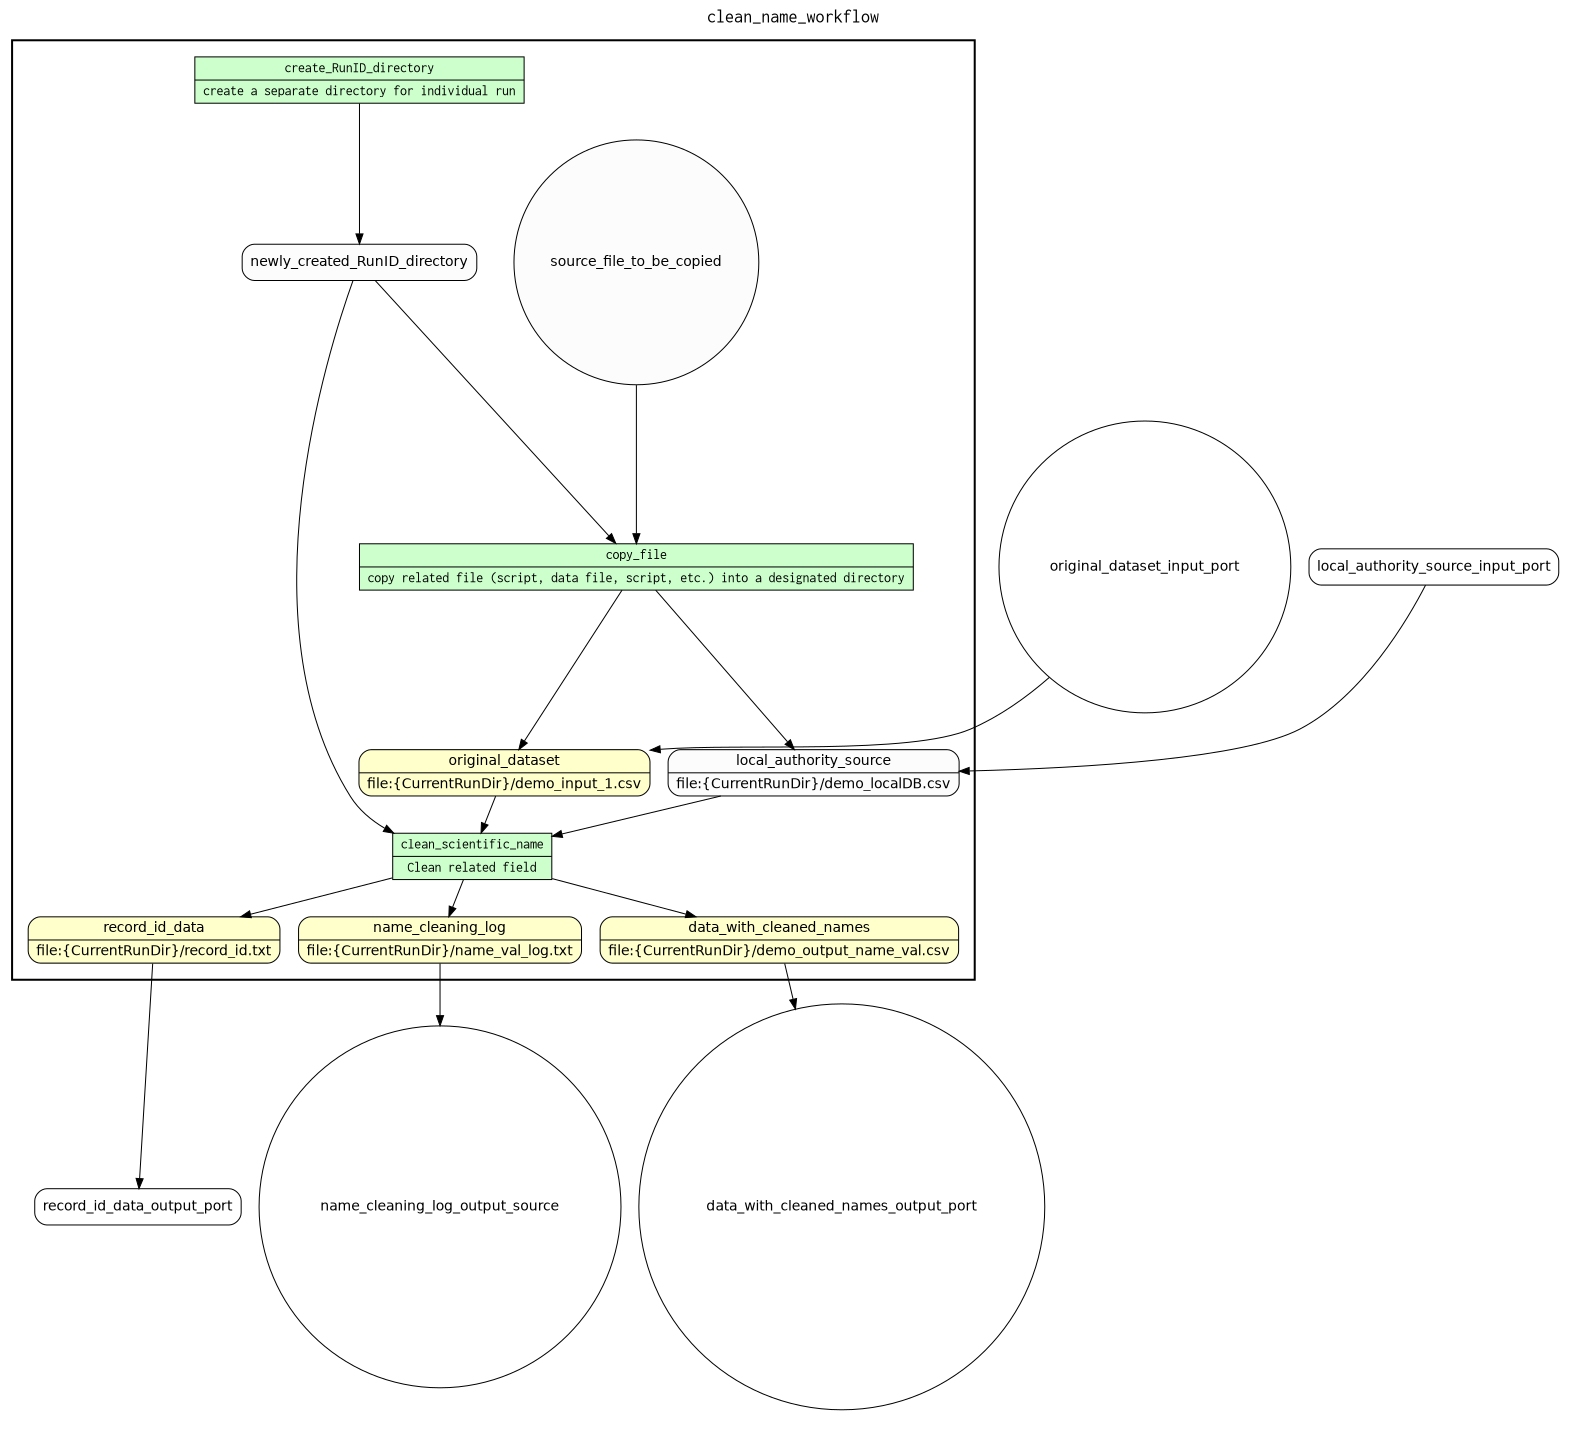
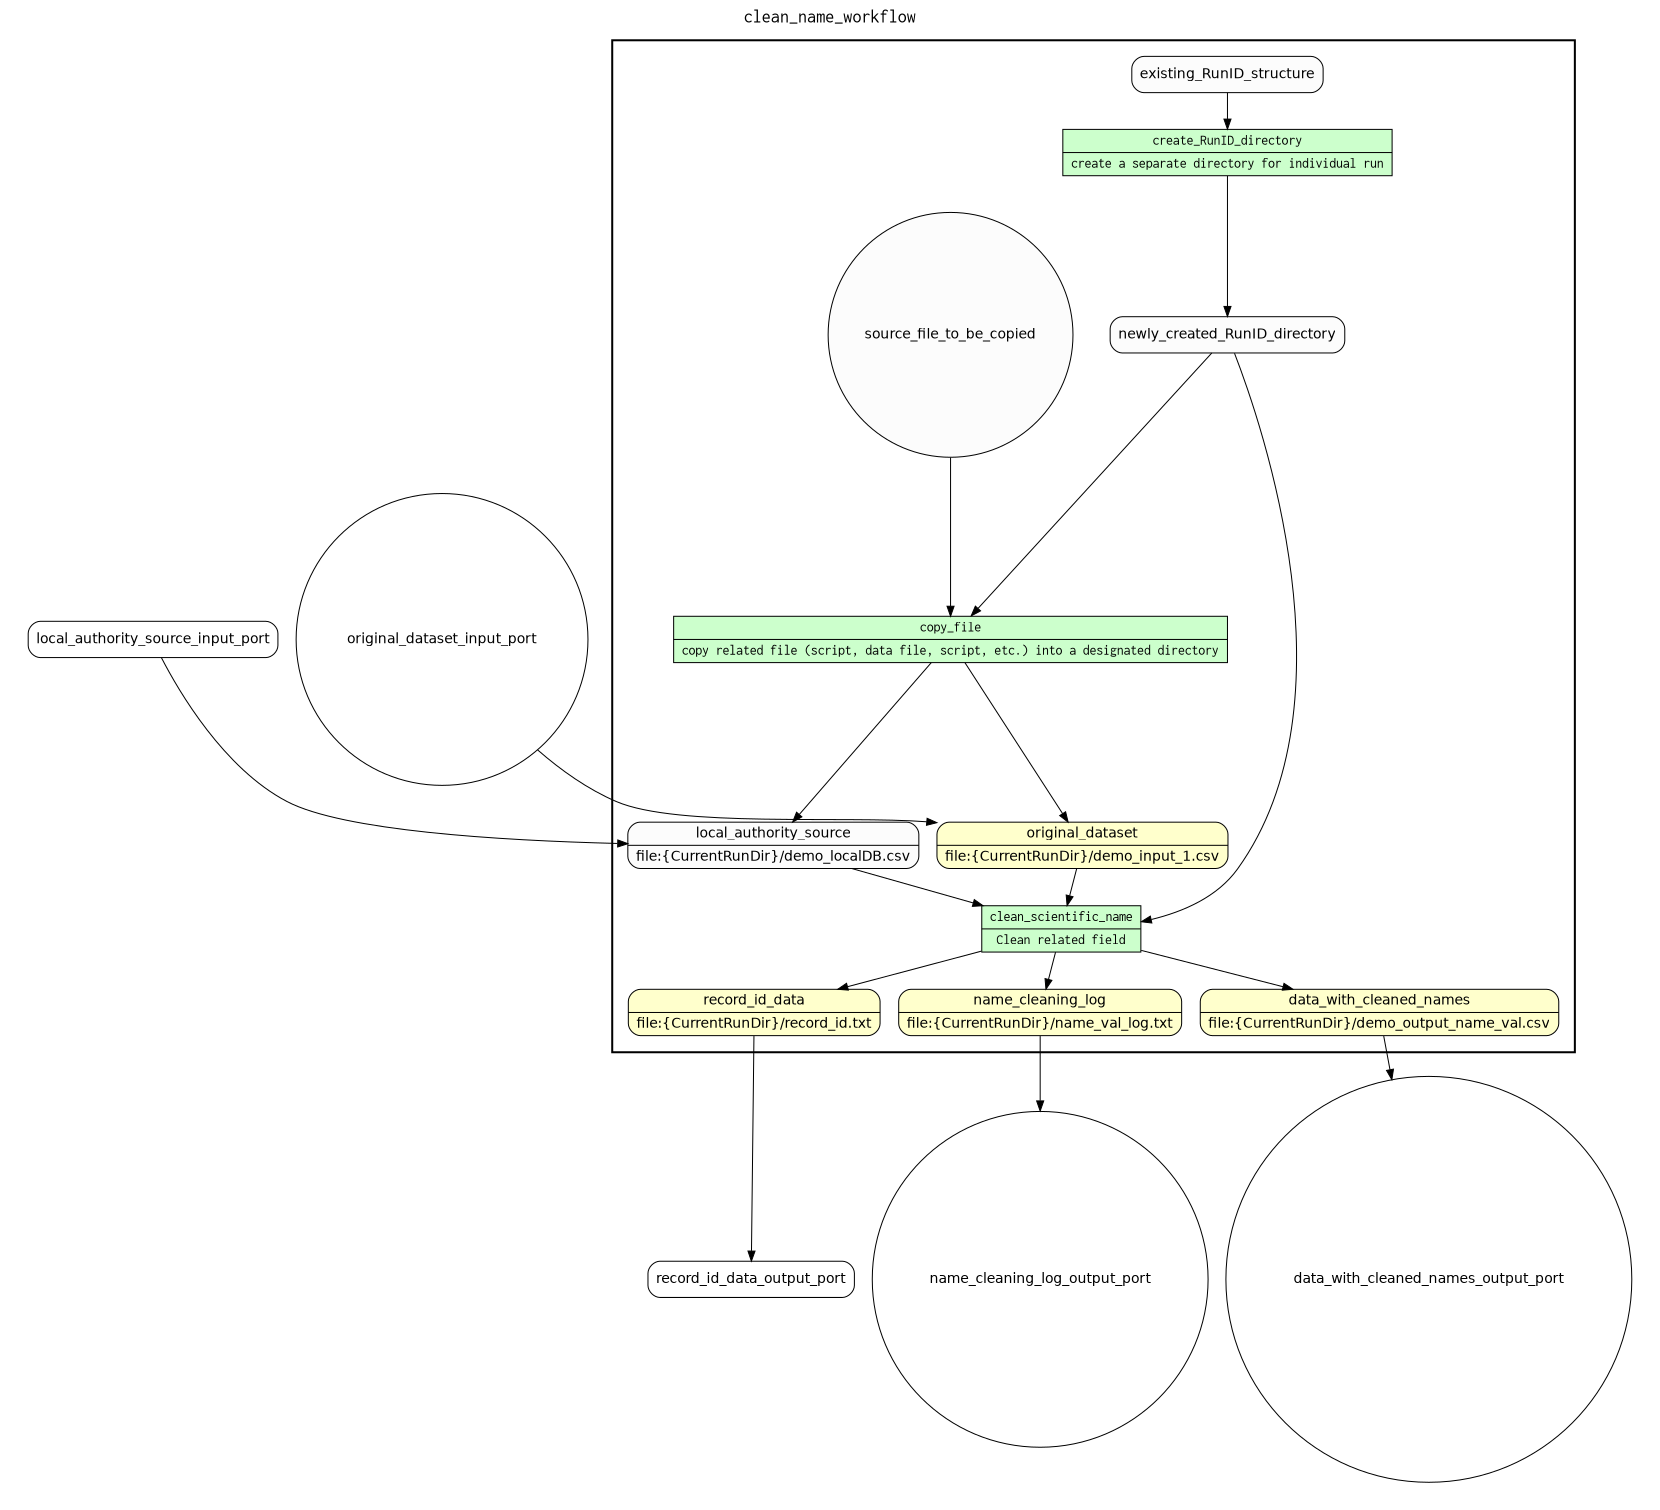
none -> (1227, 75)
(440, 1207) -> (1040, 1279)
